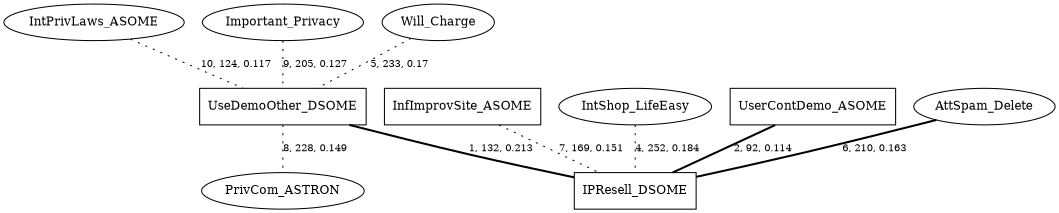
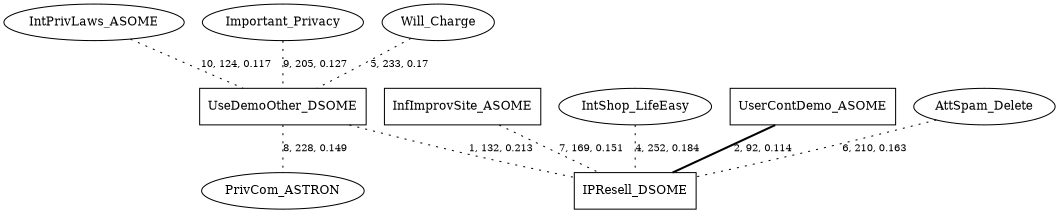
(817, 150) -> (817, 150)
(461, 153) -> (461, 153)
